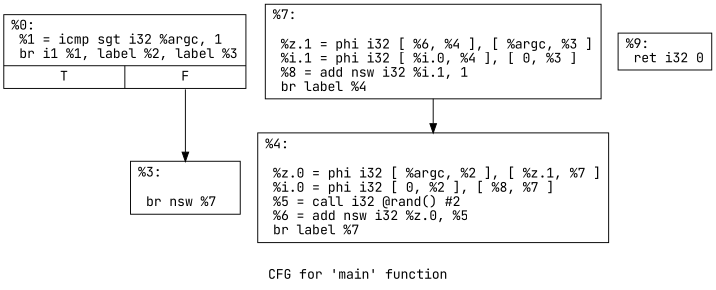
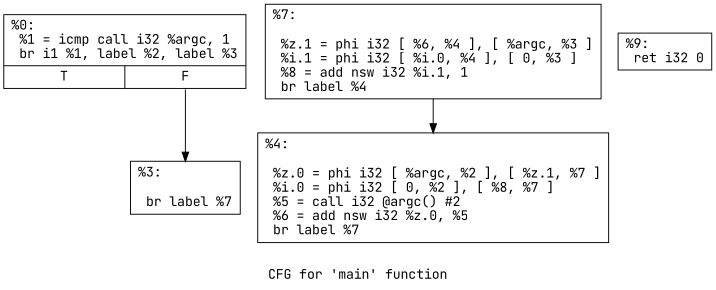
(117, 40) -> (121, 40)
(177, 202) -> (185, 202)
(363, 202) -> (363, 202)
